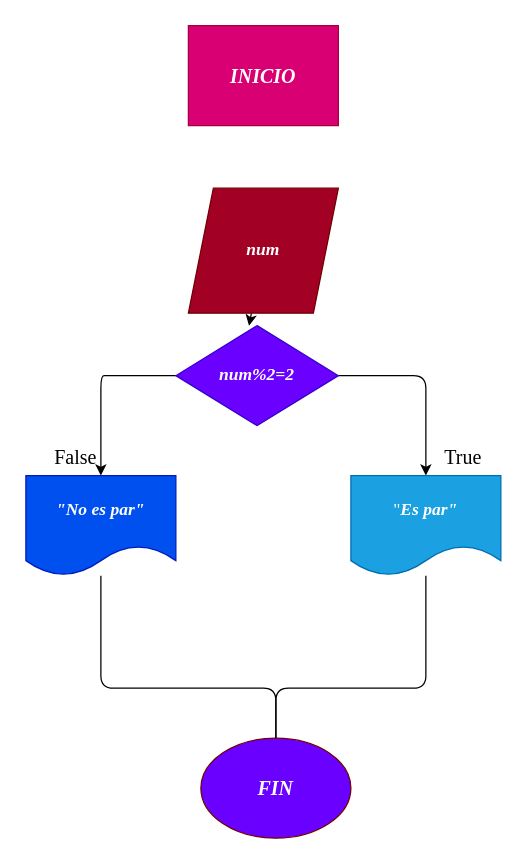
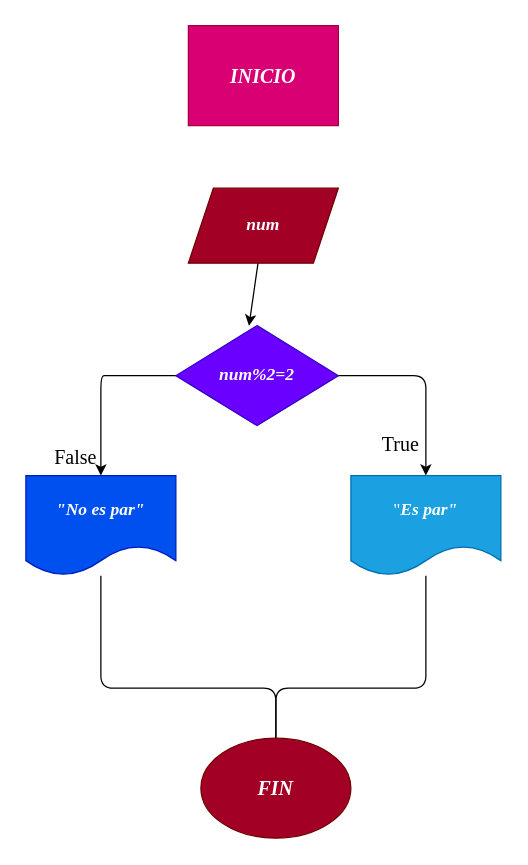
(263, 251) -> (263, 226)
(463, 457) -> (401, 444)
(276, 788) -> (276, 788)
